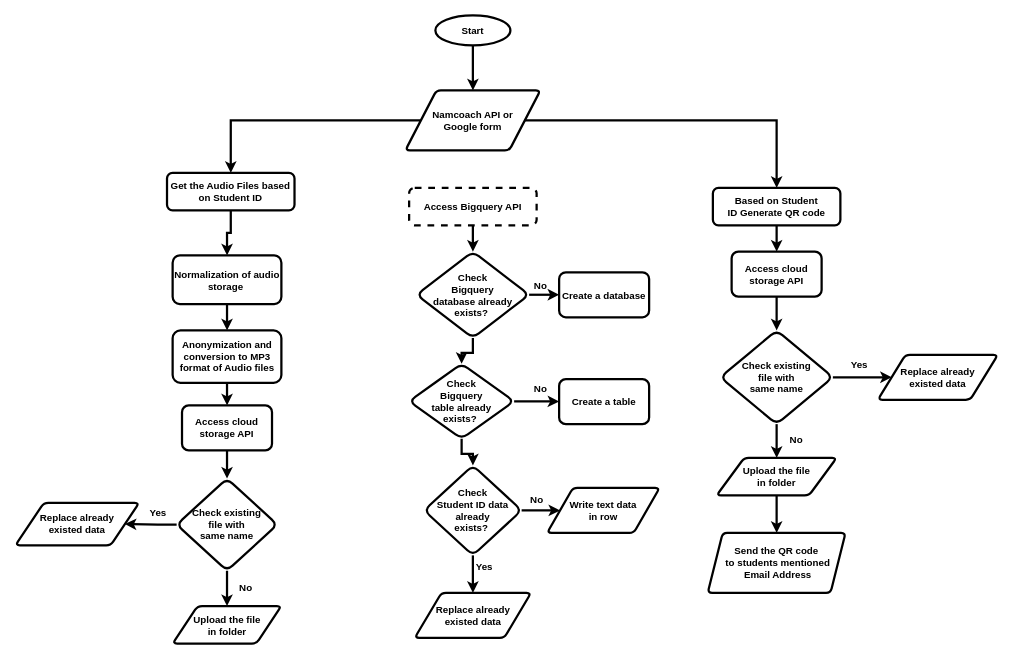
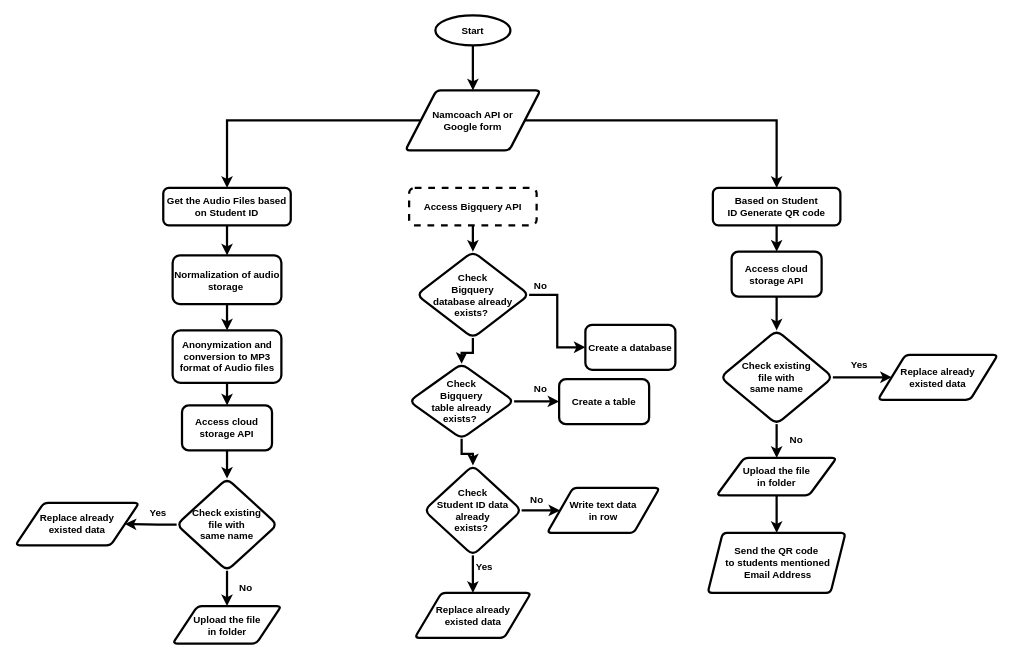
(231, 192) -> (227, 207)
(604, 295) -> (630, 347)
